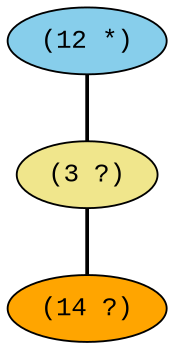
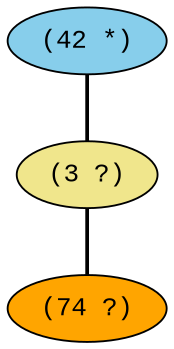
(87, 41) -> (87, 41)
(87, 308) -> (87, 308)
